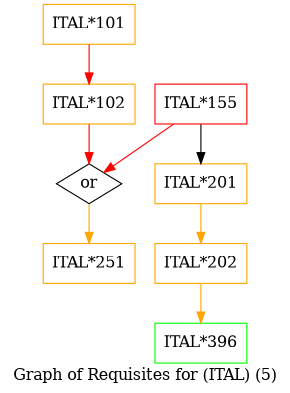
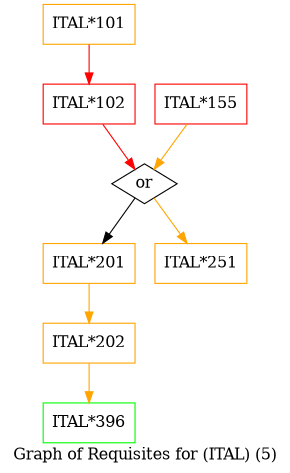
(89, 104) -> (89, 104)
(201, 138) -> (122, 216)
(143, 145) -> (174, 142)
